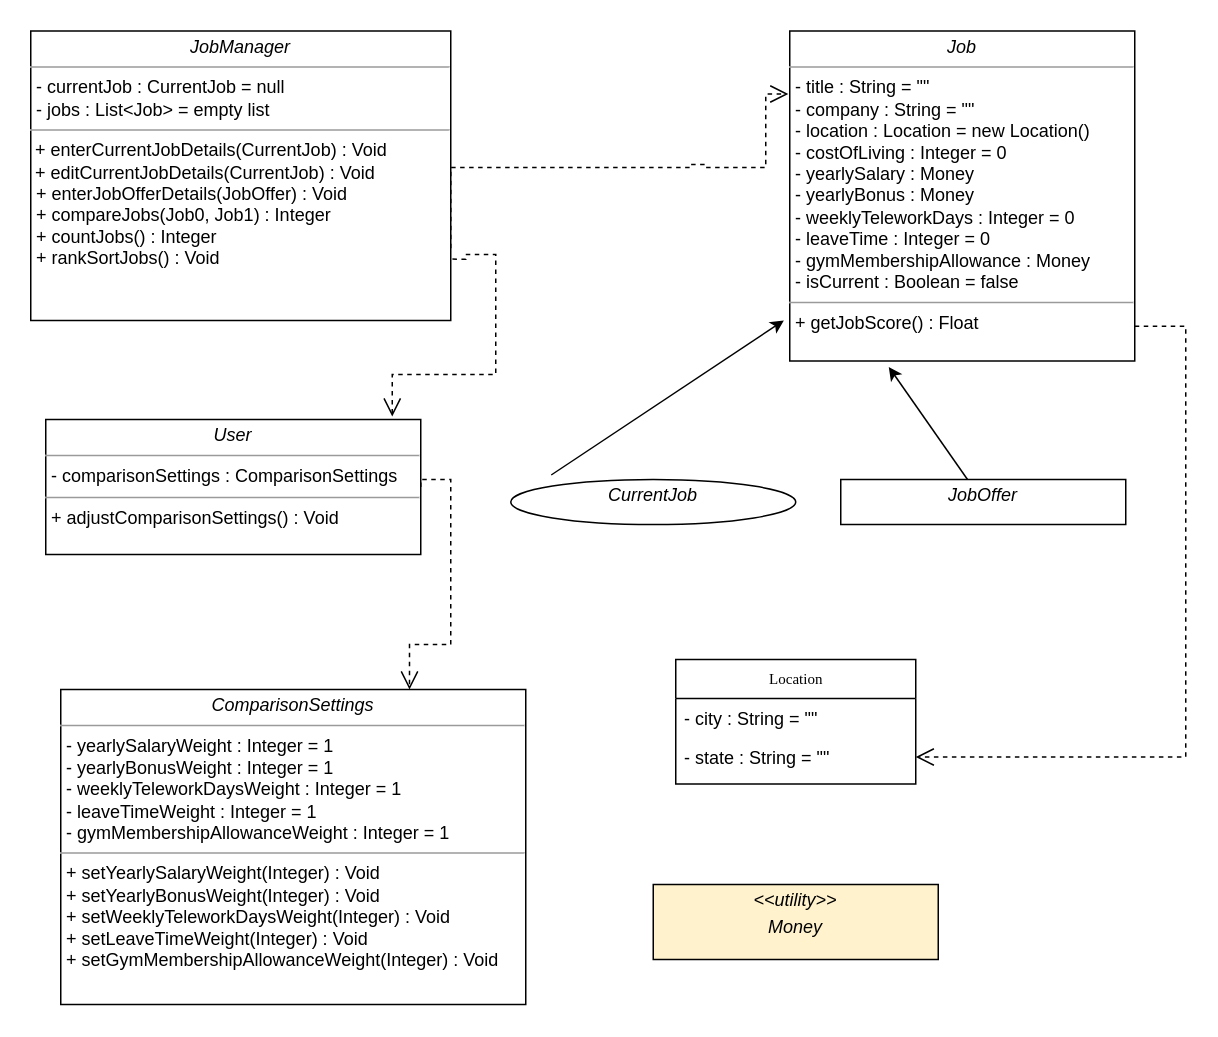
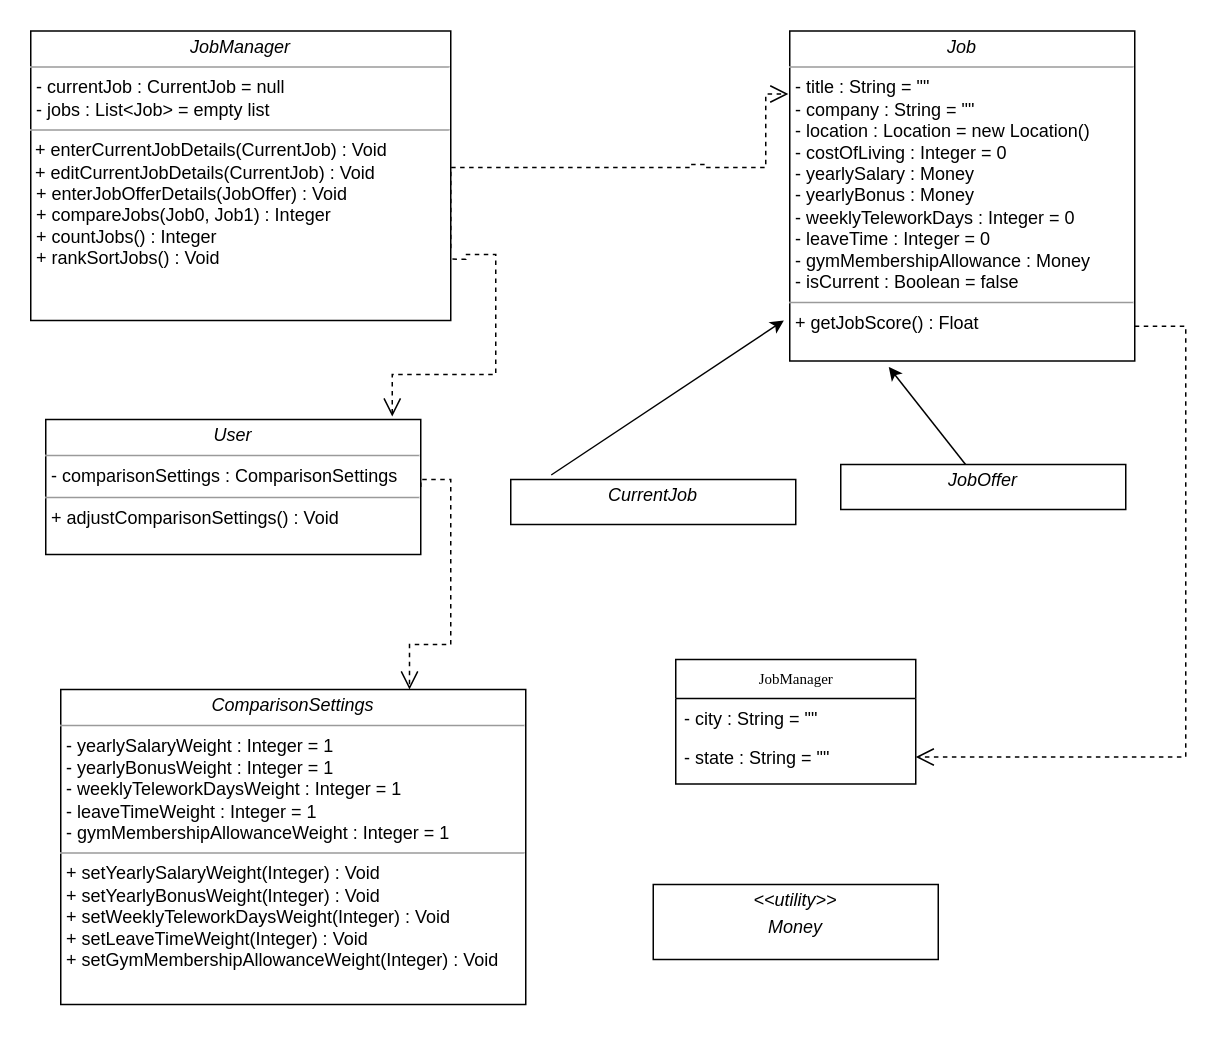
(653, 502) -> (653, 502)
(983, 502) -> (983, 487)
(797, 679) -> (797, 679)
(796, 922) -> (796, 922)
